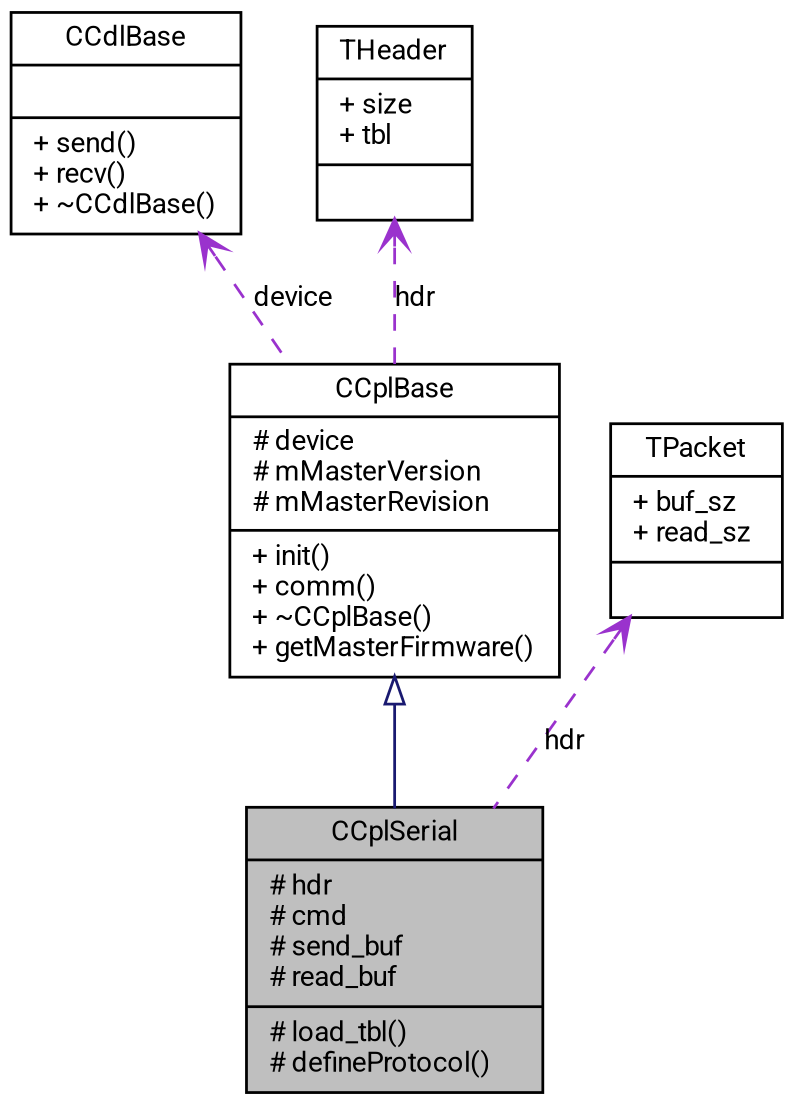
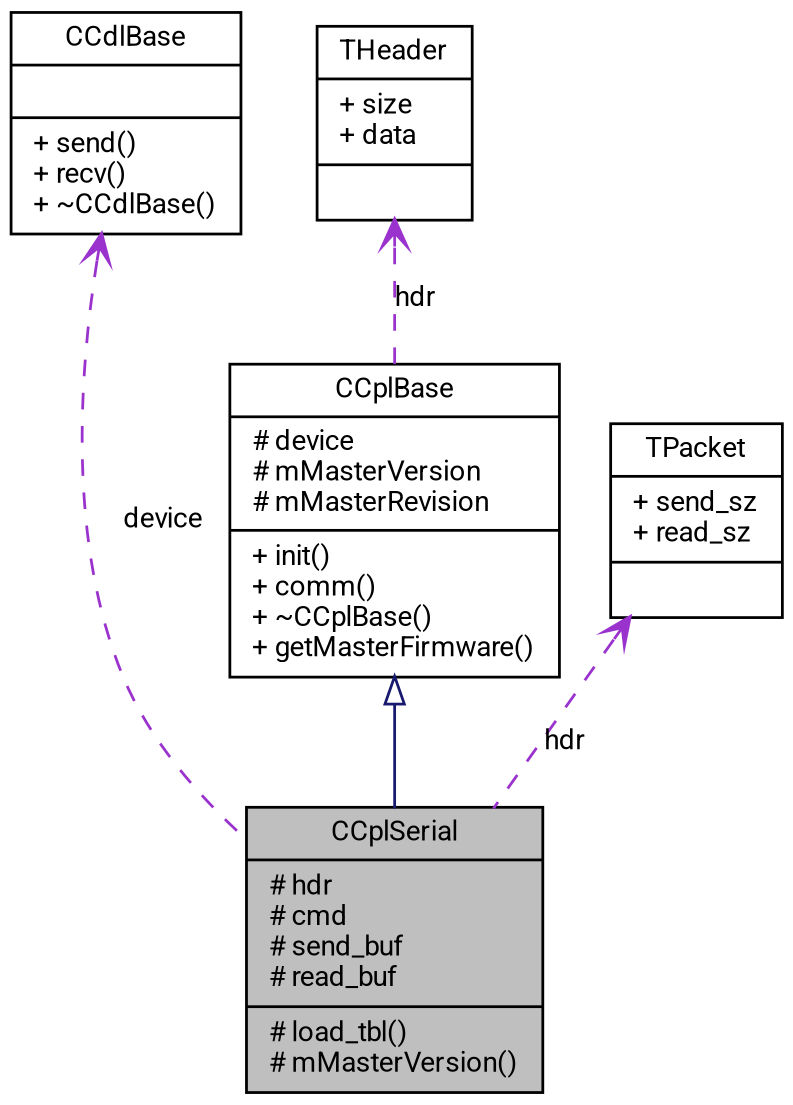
(366, 136) -> (378, 136)
(253, 311) -> (93, 573)
(685, 503) -> (697, 503)
(381, 1063) -> (395, 1063)
